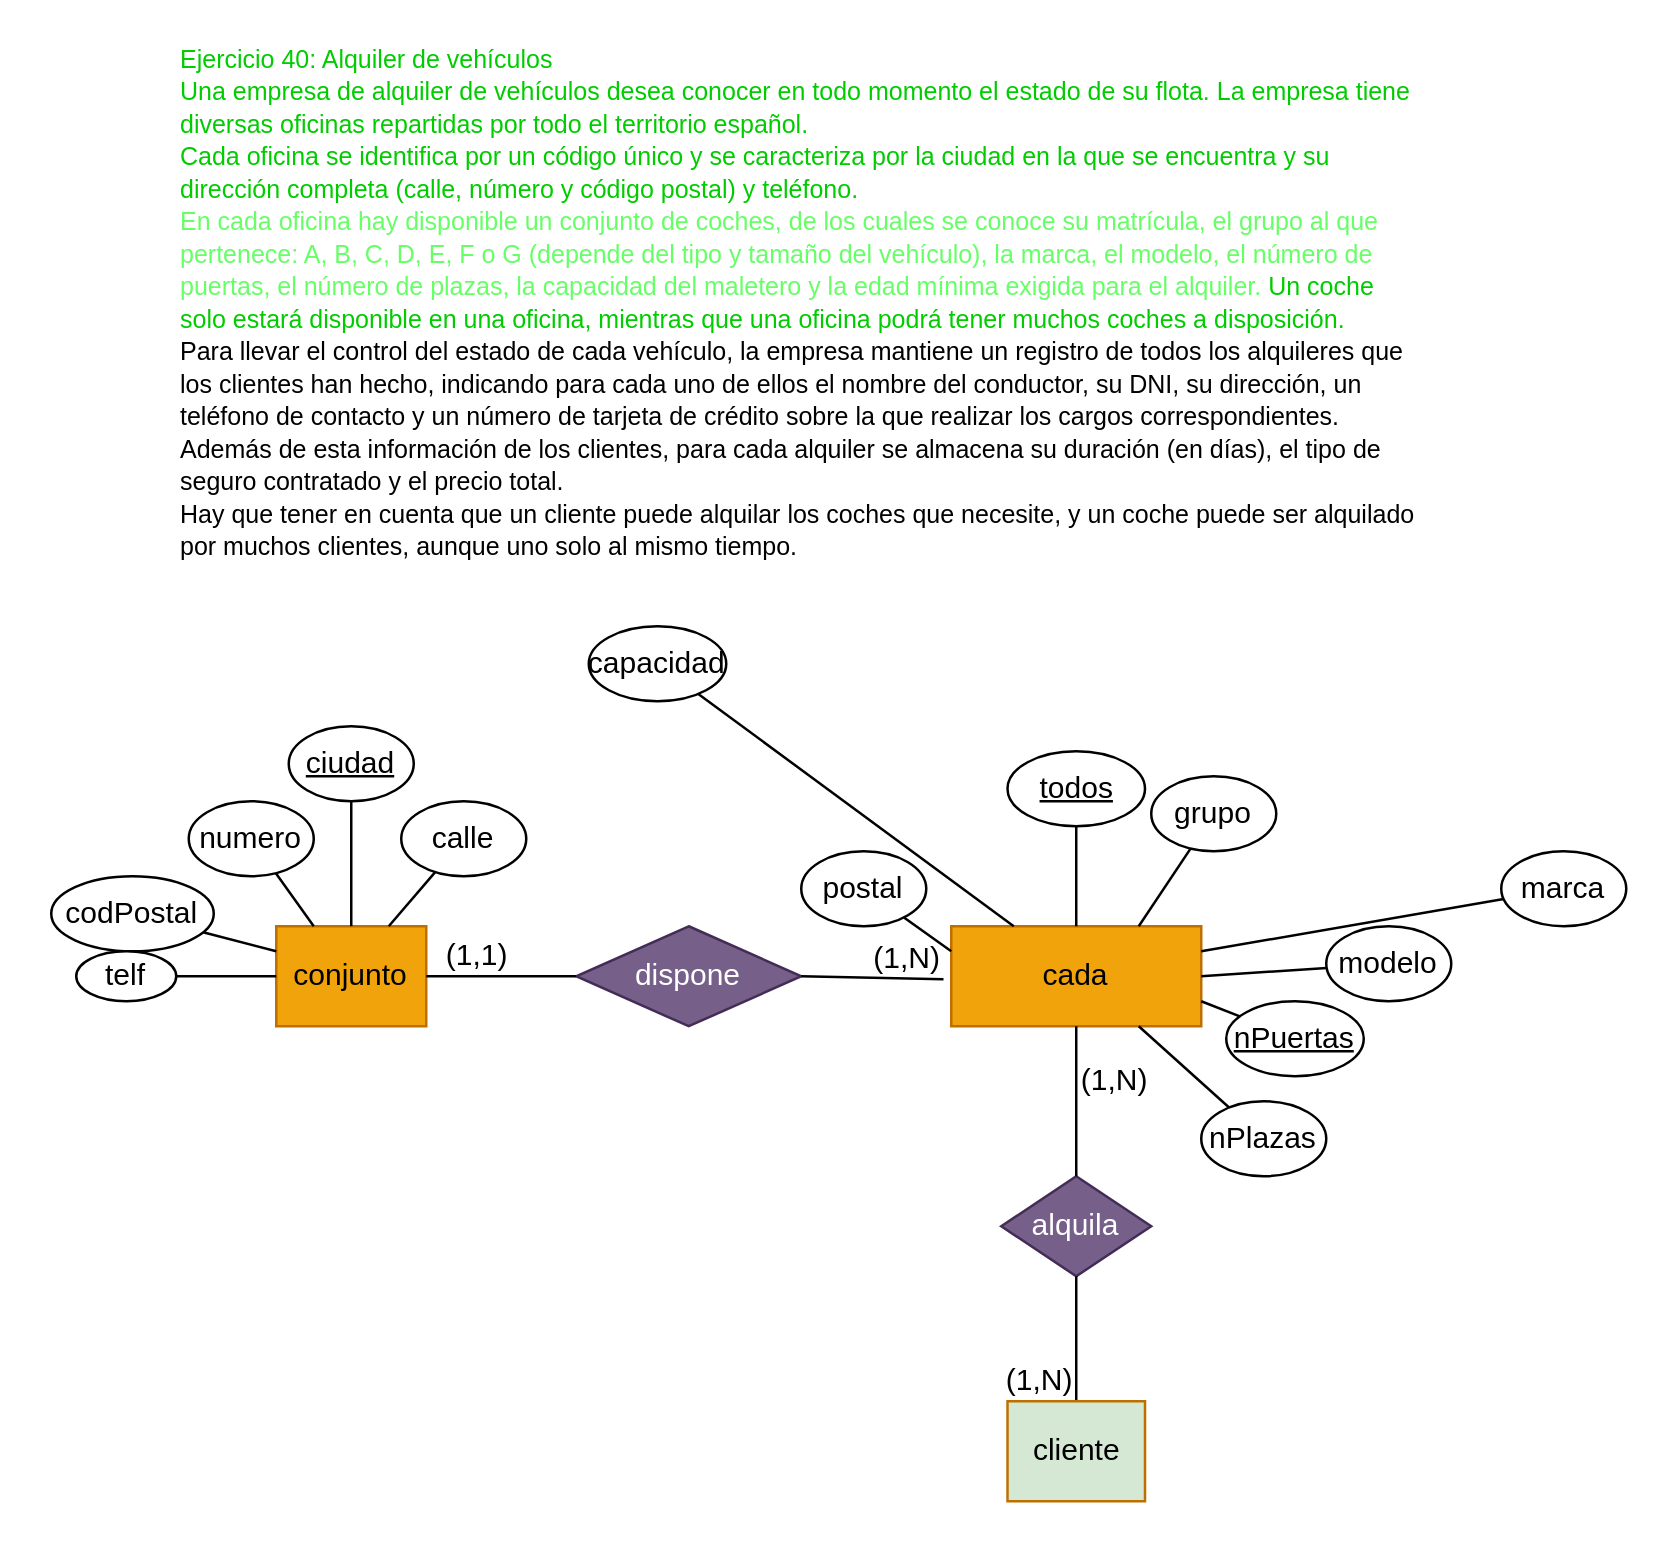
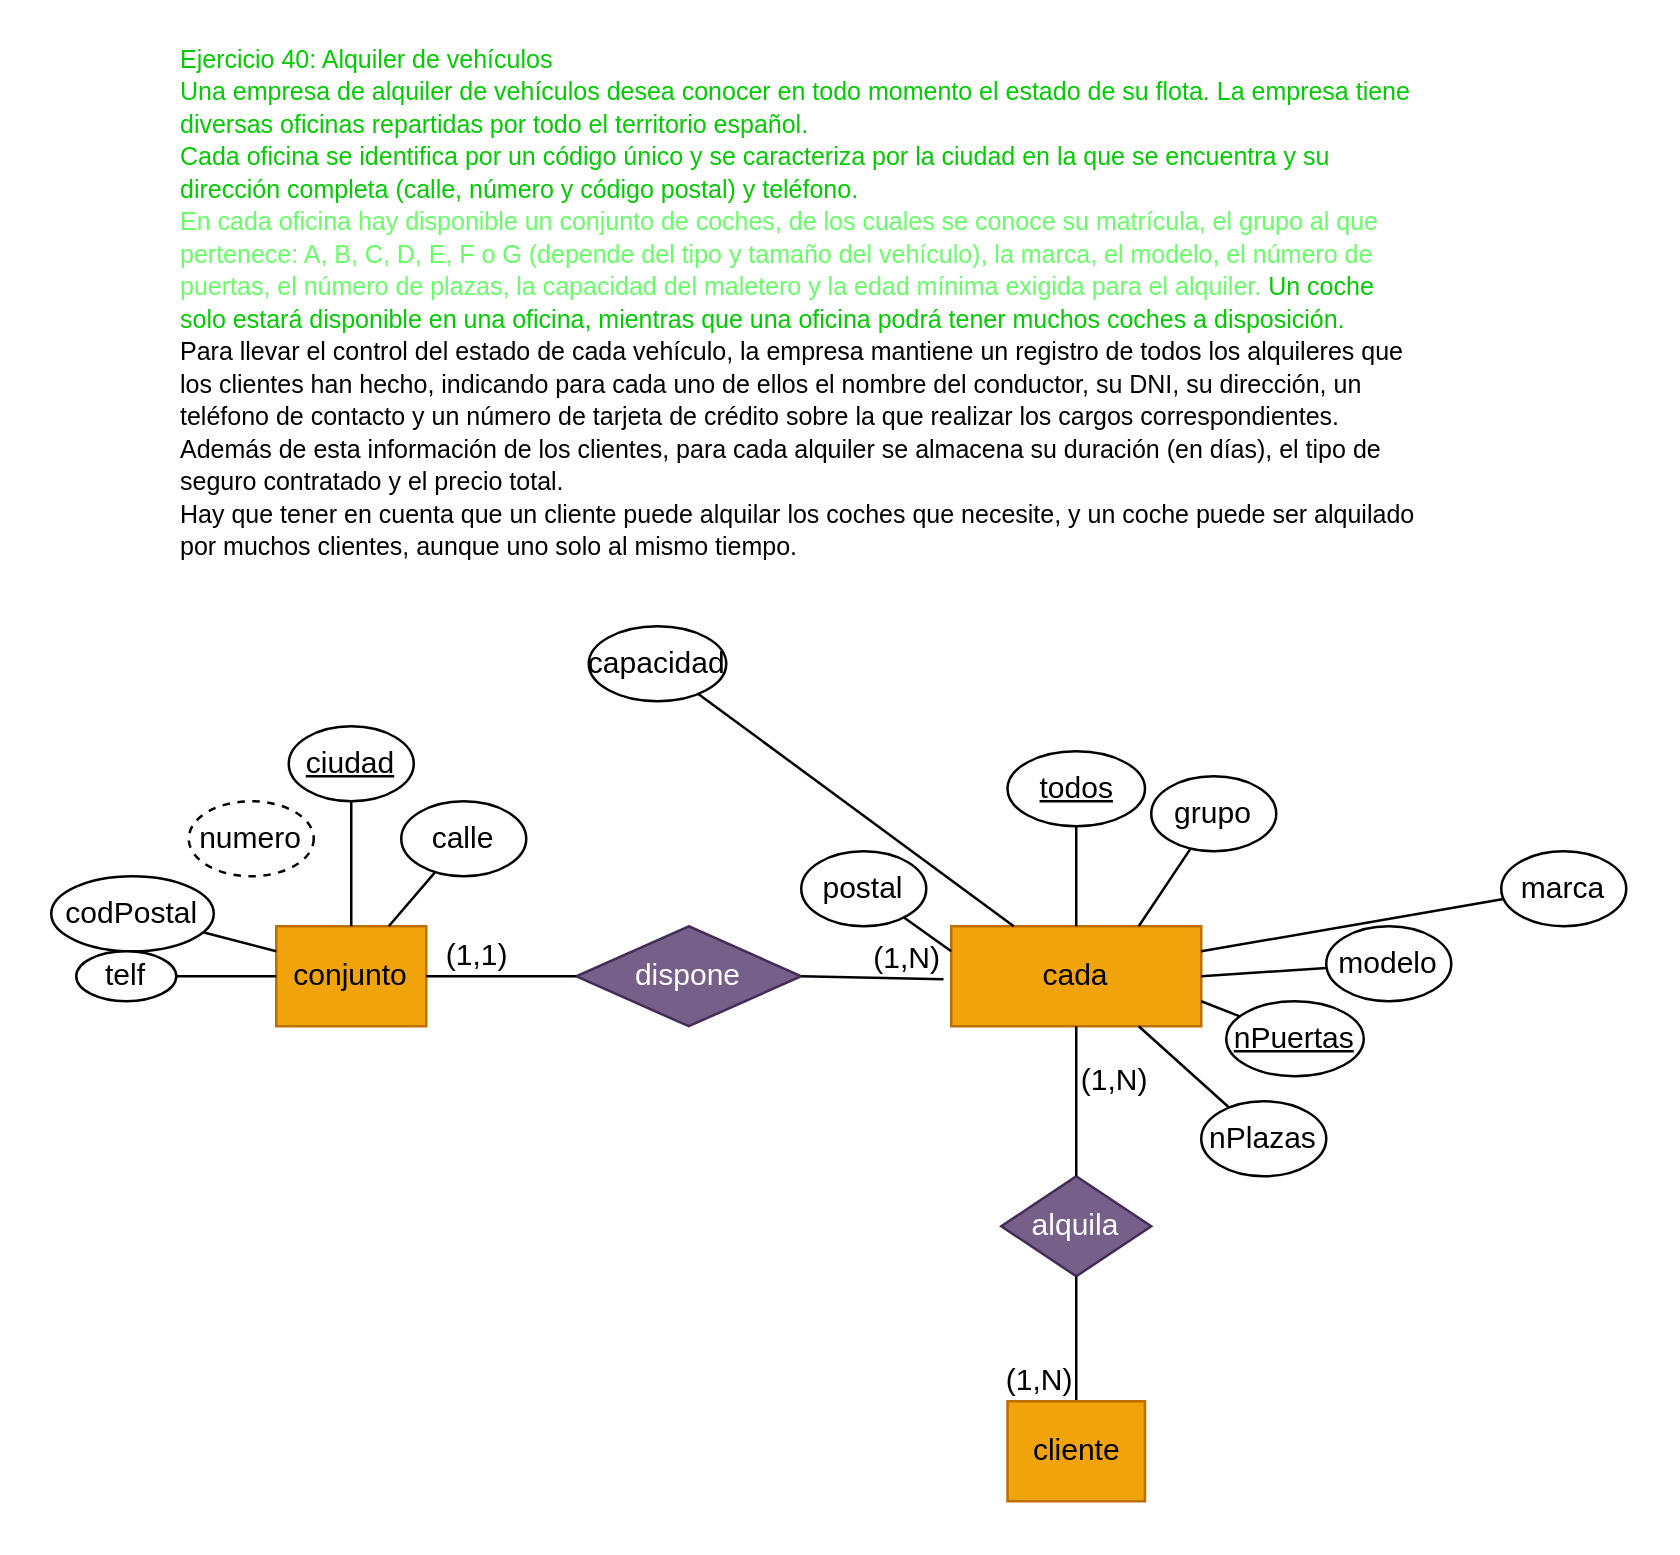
(251, 839) -> (251, 839)
(295, 900) -> none
(1076, 1451) -> (1076, 1451)
